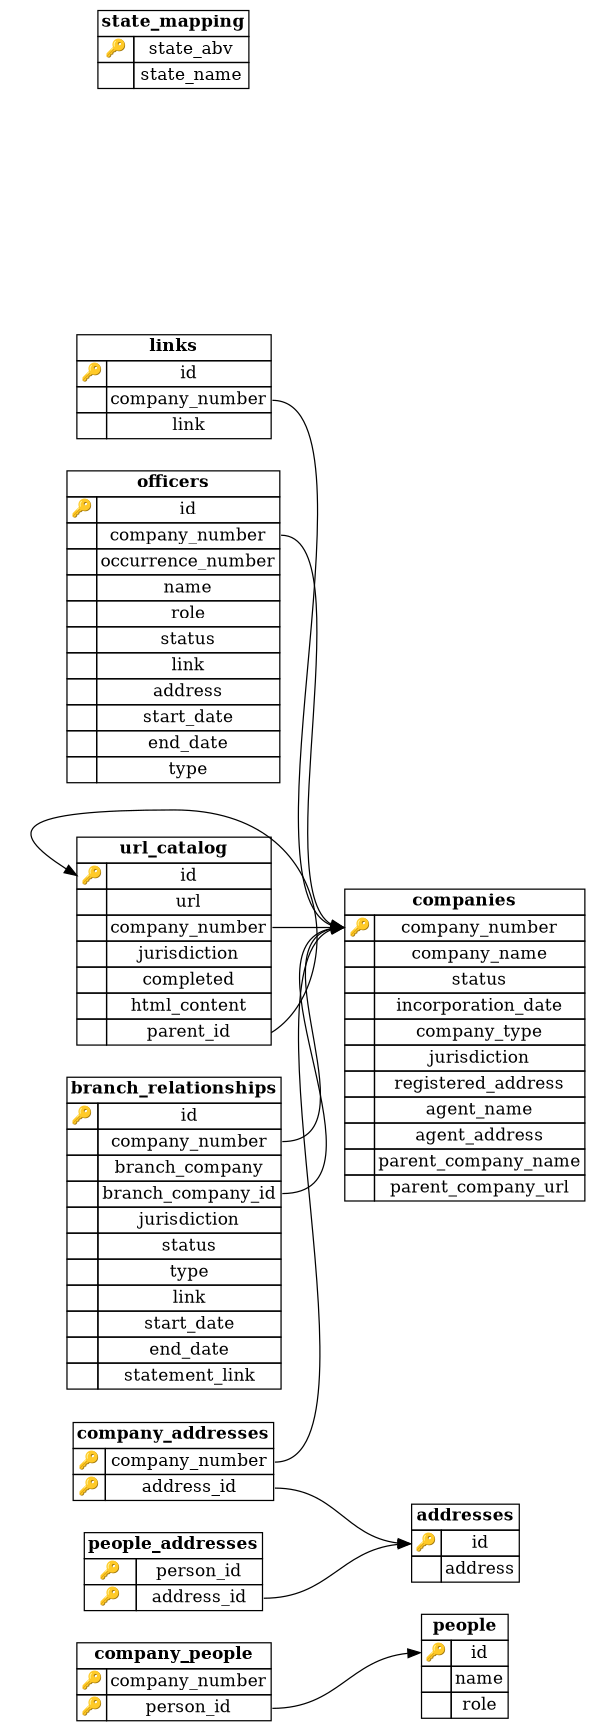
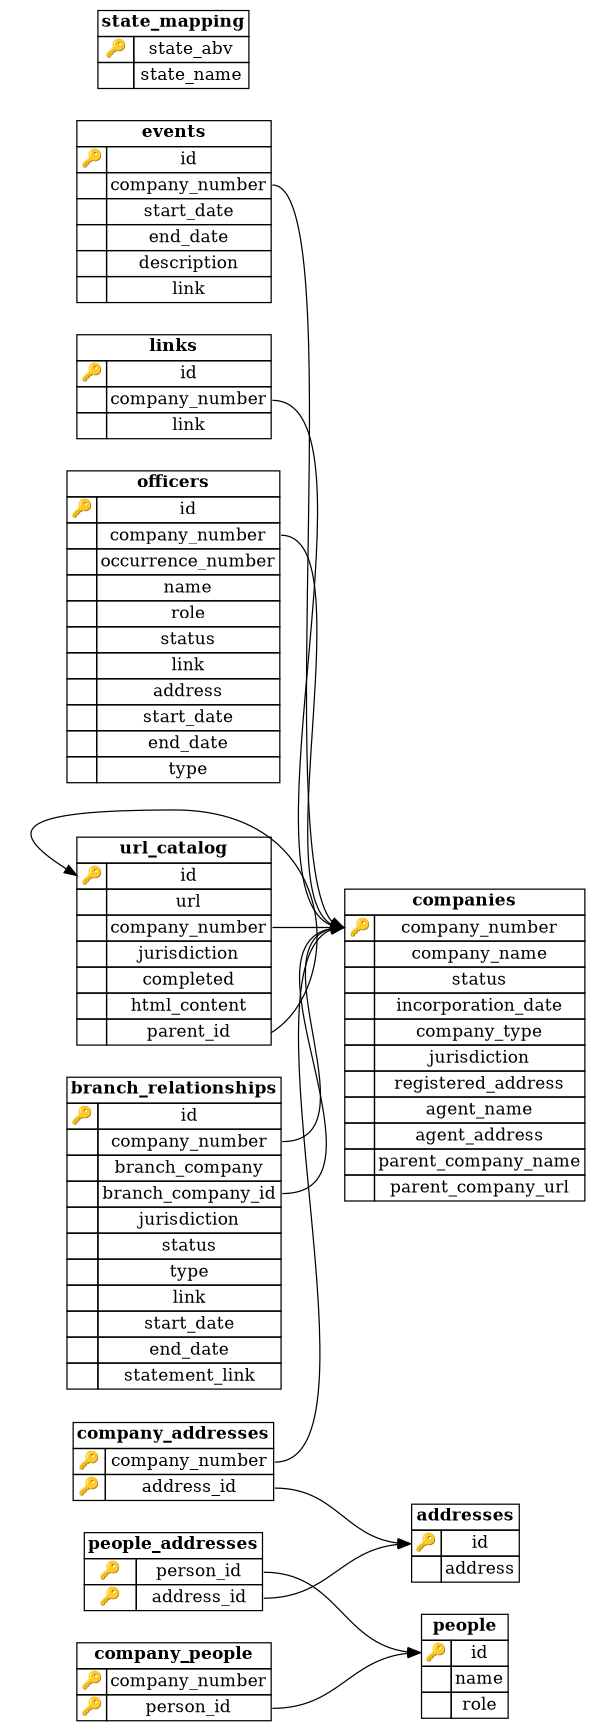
none -> (173, 211)
none -> (338, 1608)
